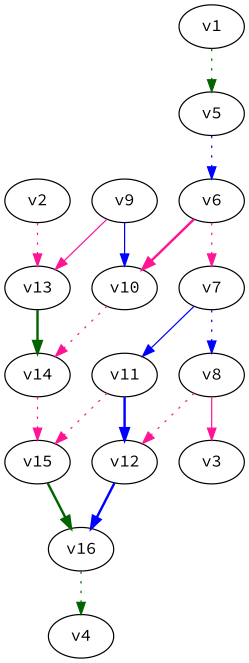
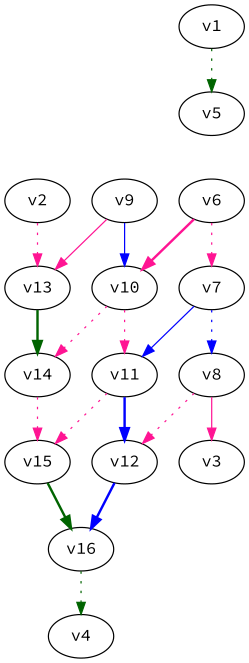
(212, 151) -> none
none -> (125, 326)
